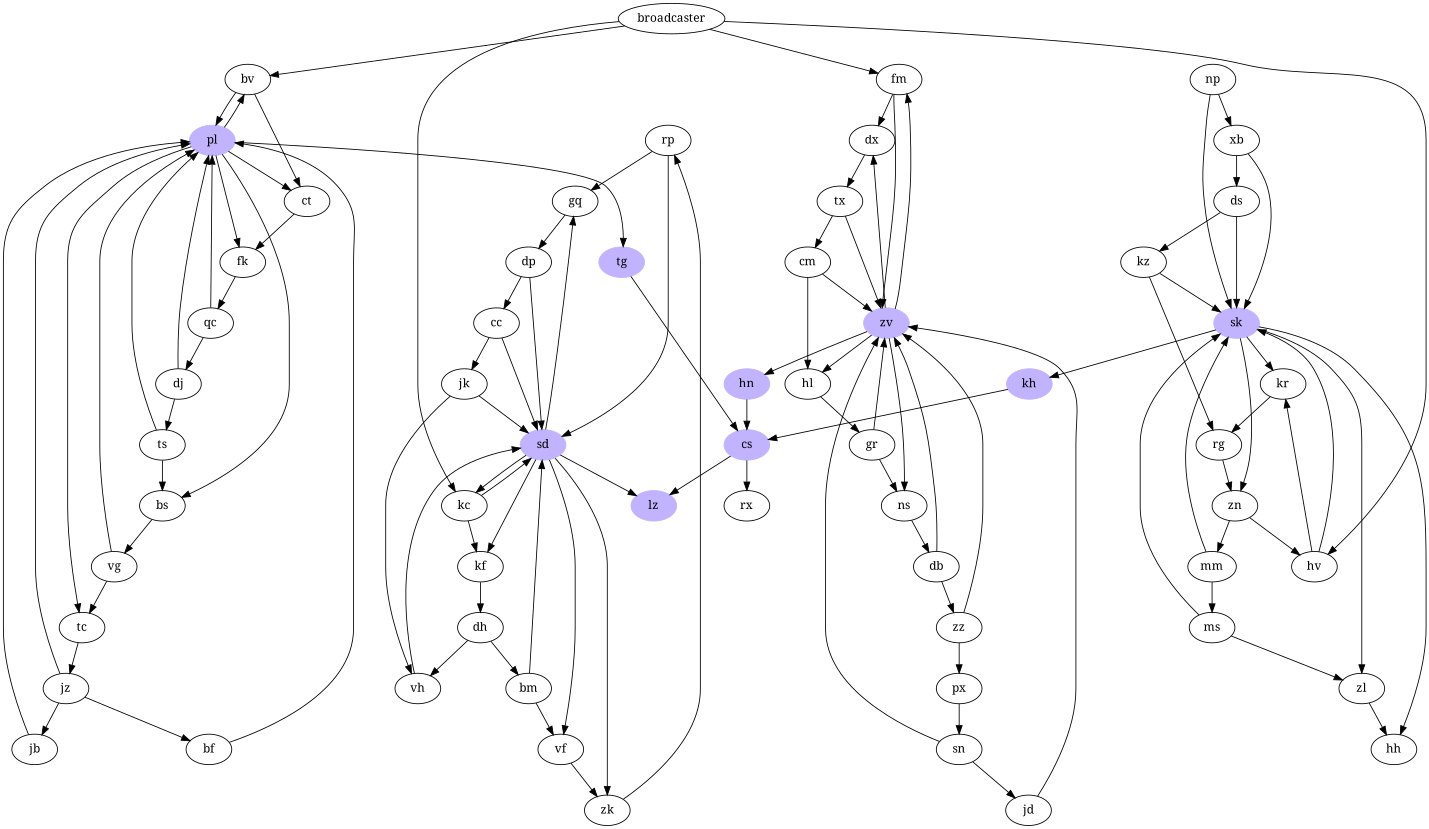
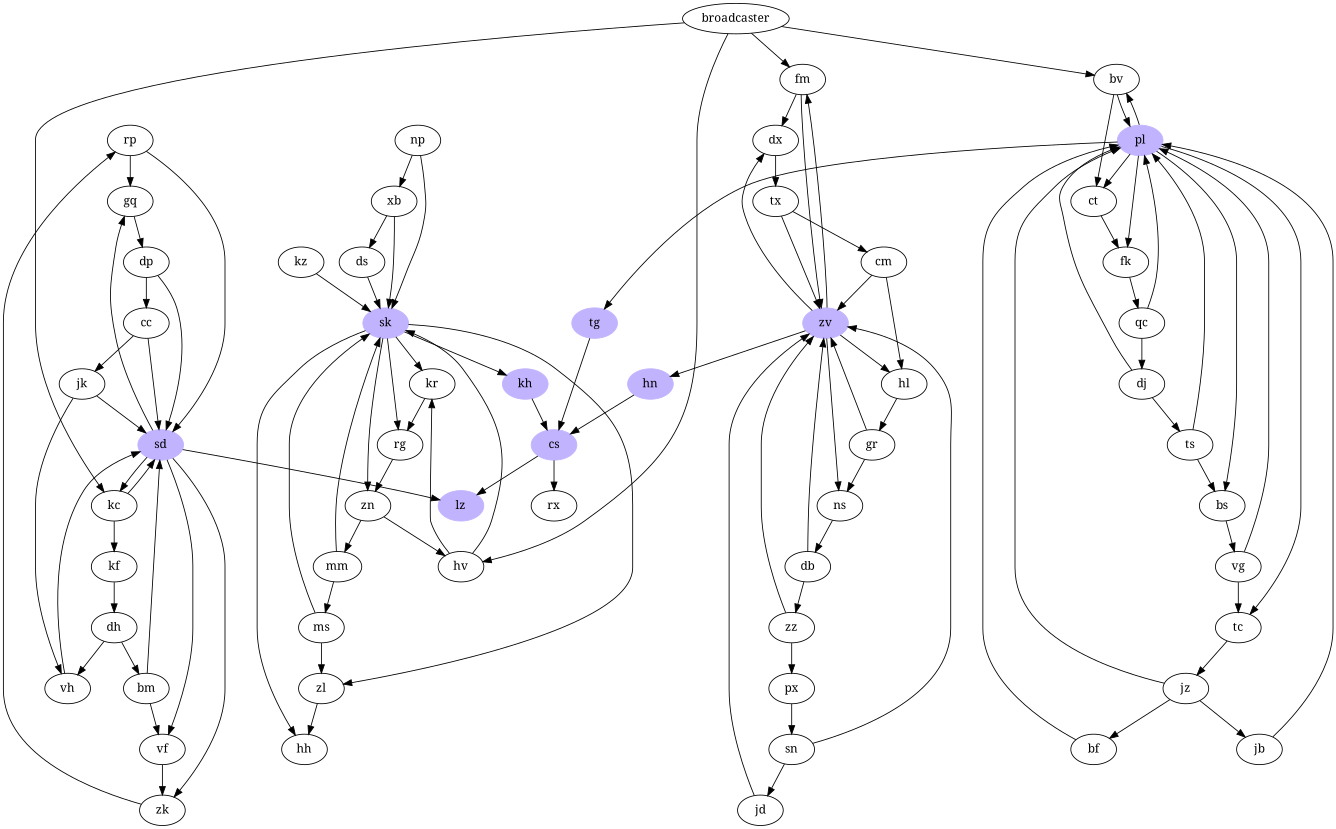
(1194, 230) -> none
(1180, 350) -> (392, 380)
(514, 502) -> none
